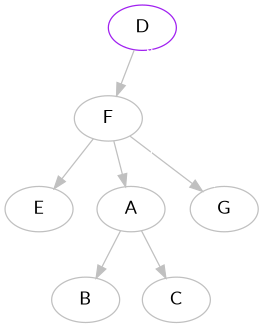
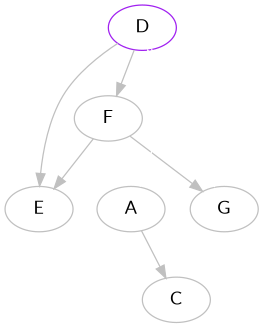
none -> (62, 98)
(118, 158) -> none
(86, 300) -> none
